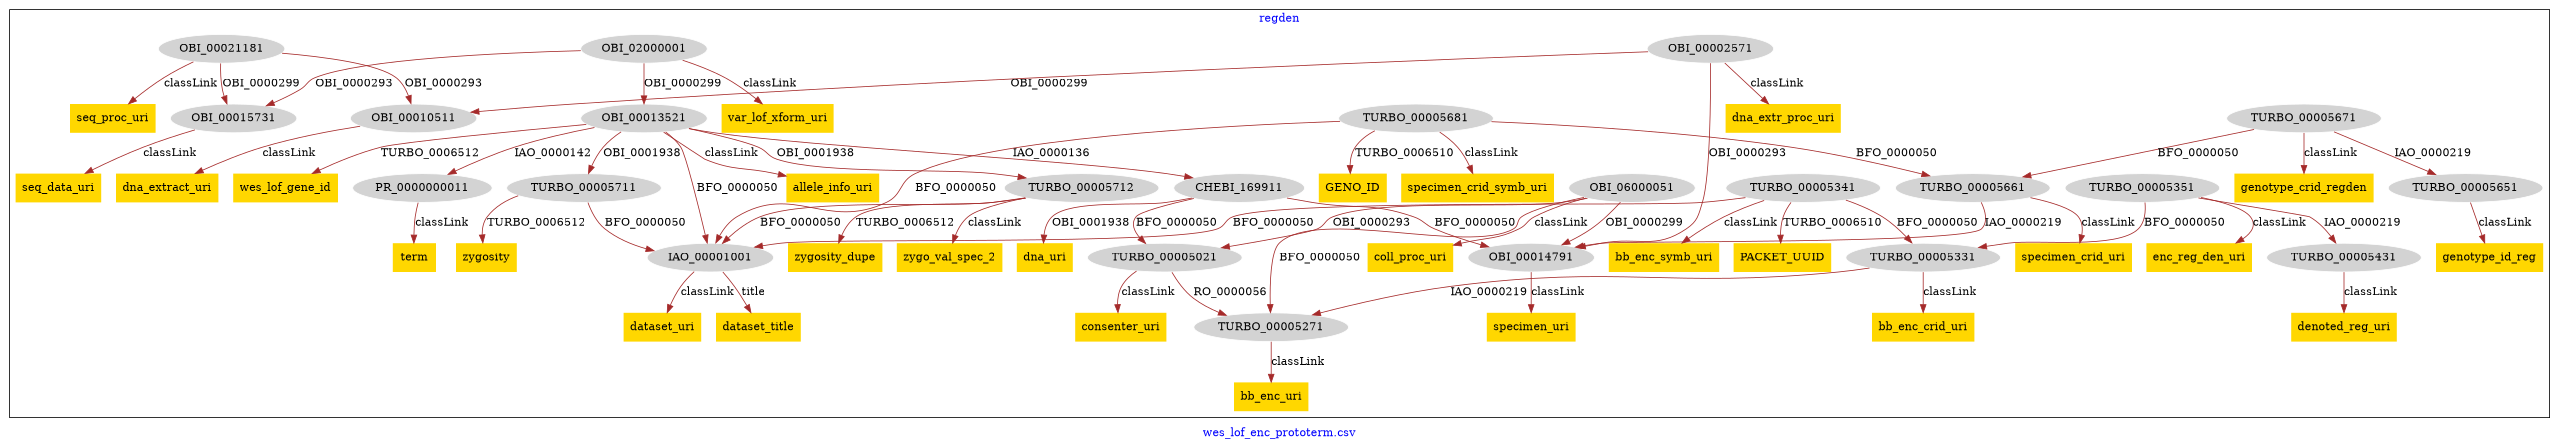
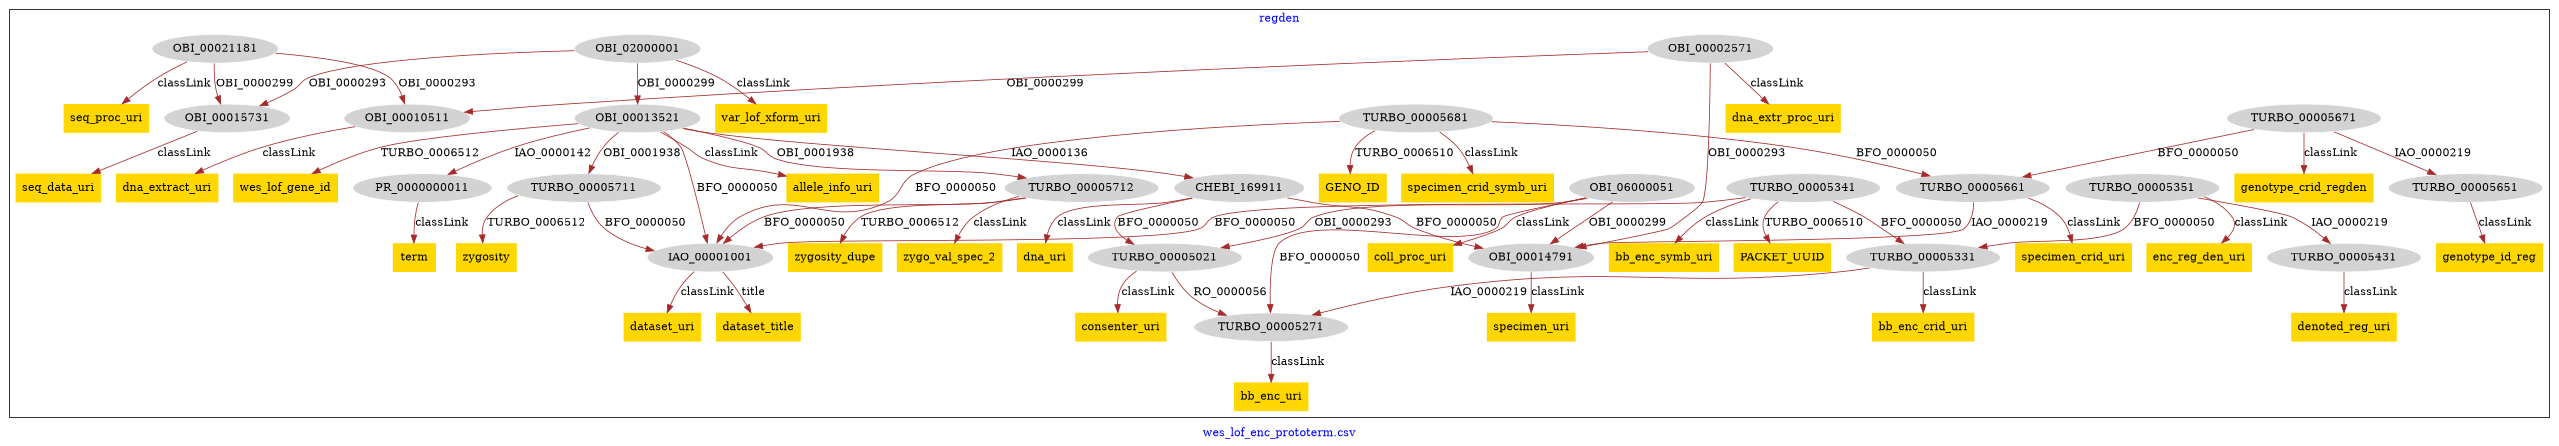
(1091, 223) -> (1084, 223)
